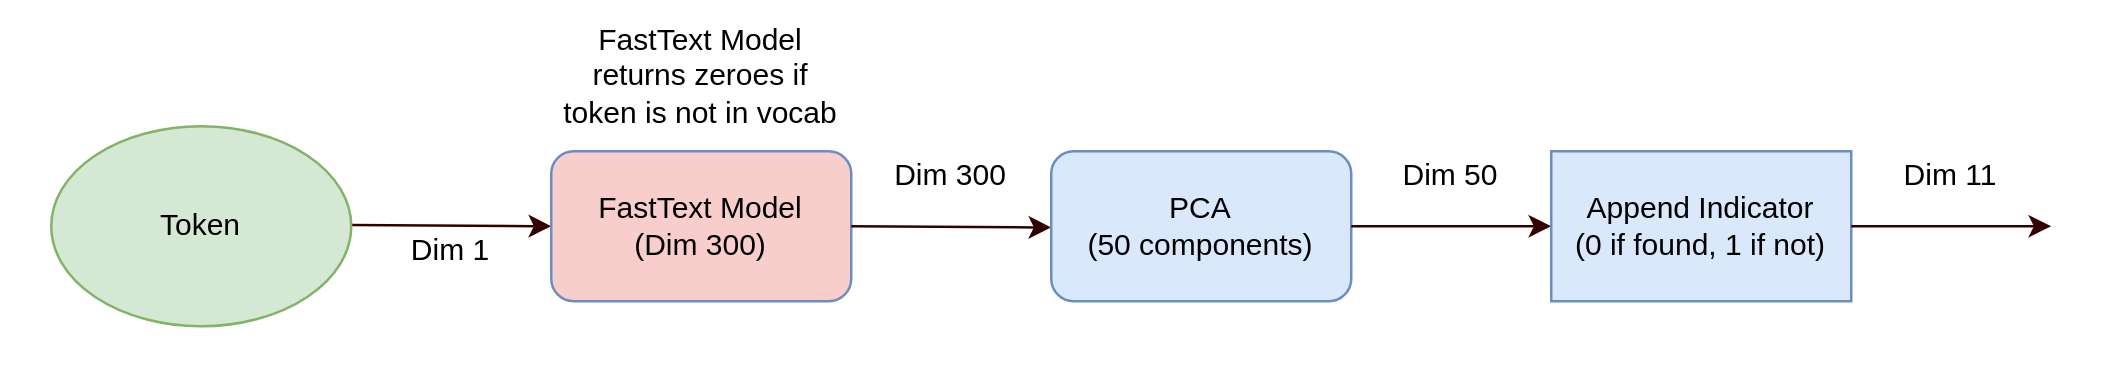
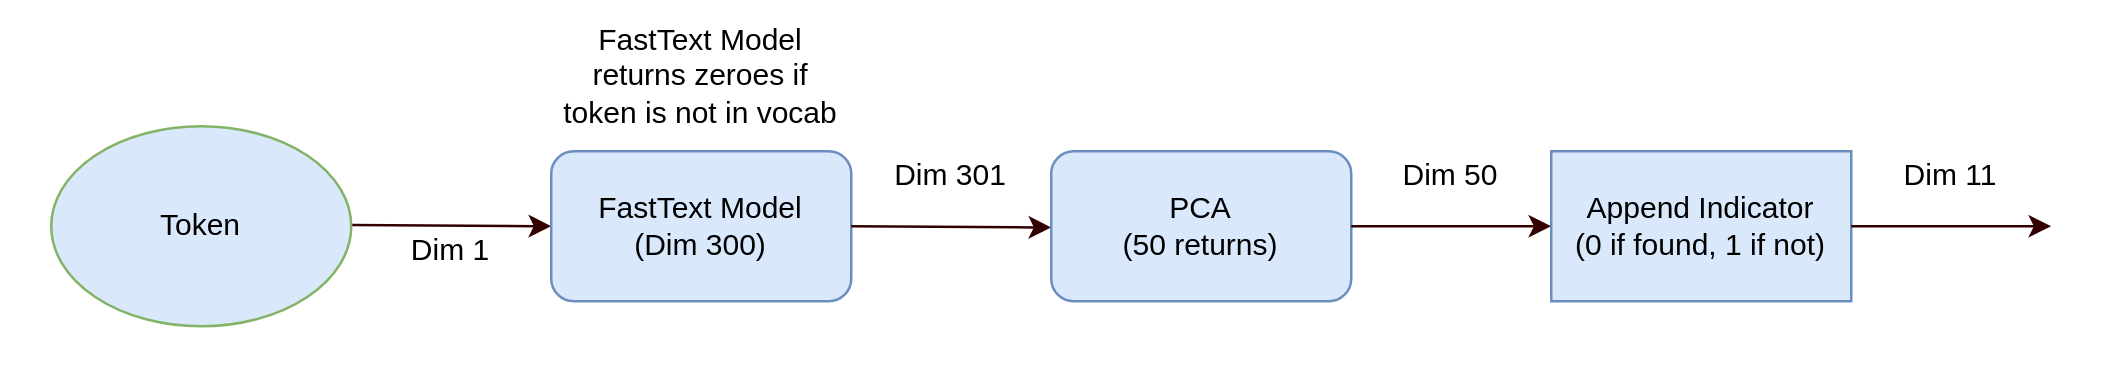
(951, 176) -> (951, 176)
(201, 226) -> (201, 226)
(701, 226) -> (701, 226)
(1201, 226) -> (1201, 226)
